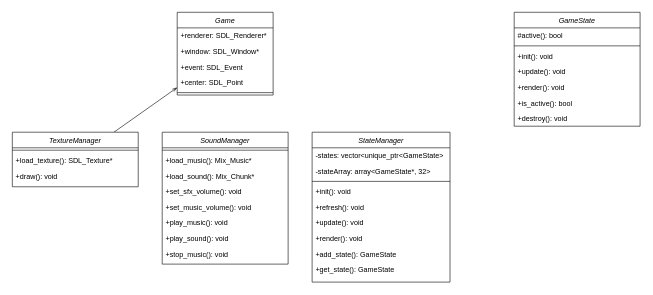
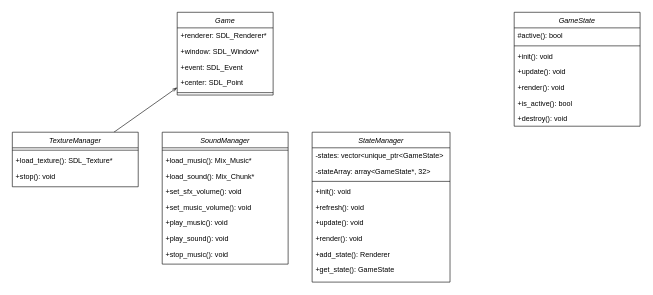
(39, 176) -> (39, 176)
(360, 254) -> (358, 254)
